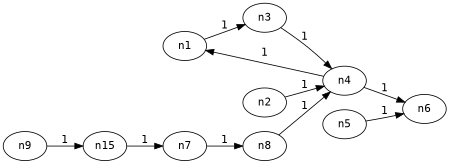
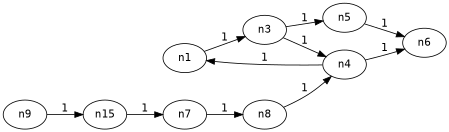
none -> (300, 24)
(265, 102) -> none
